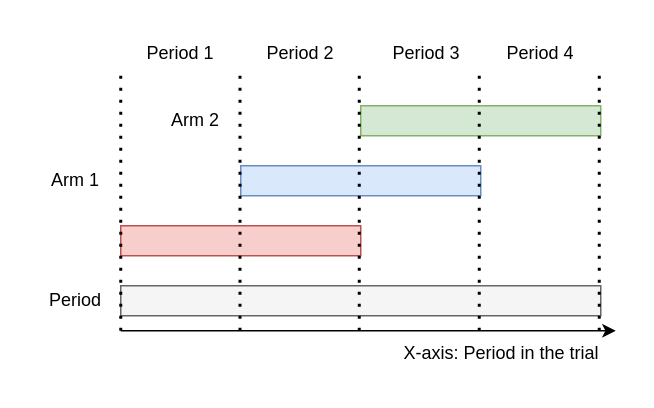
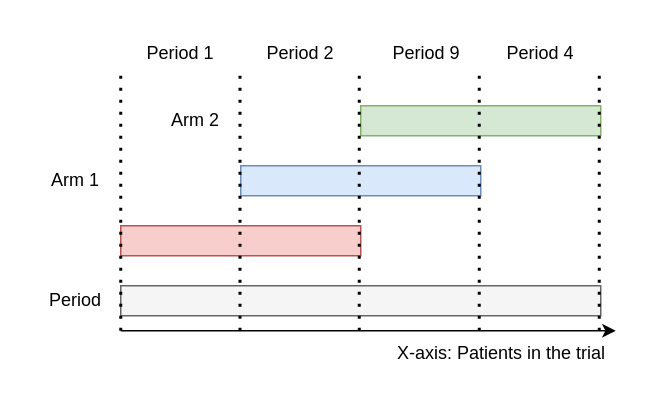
(427, 53) -> (427, 53)
(502, 353) -> (502, 353)
